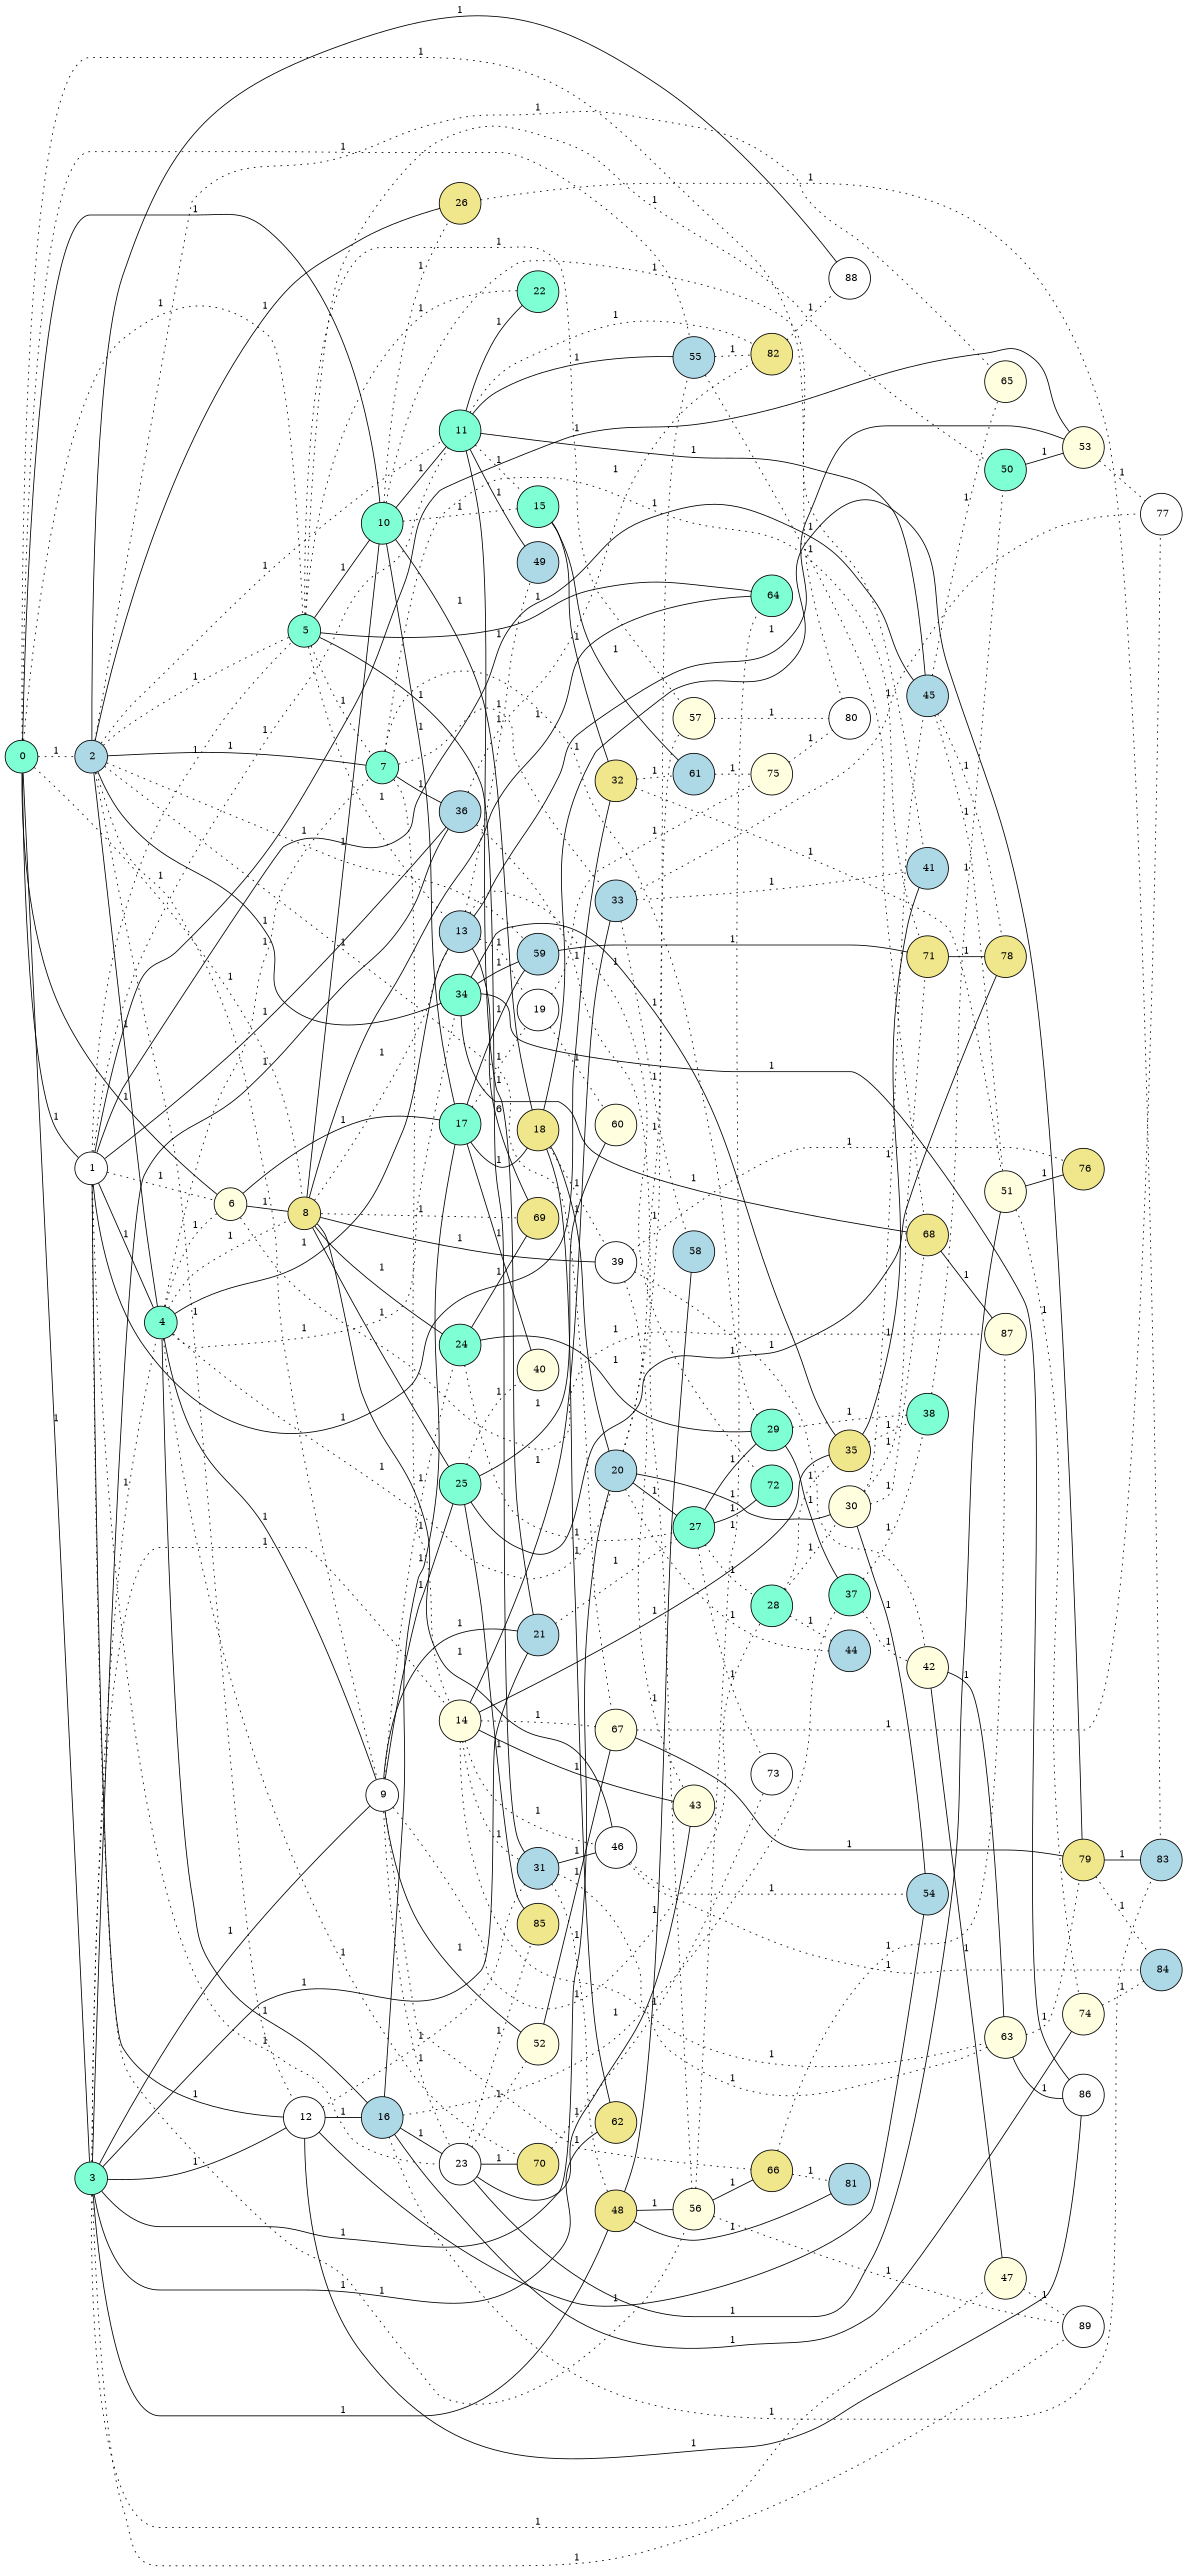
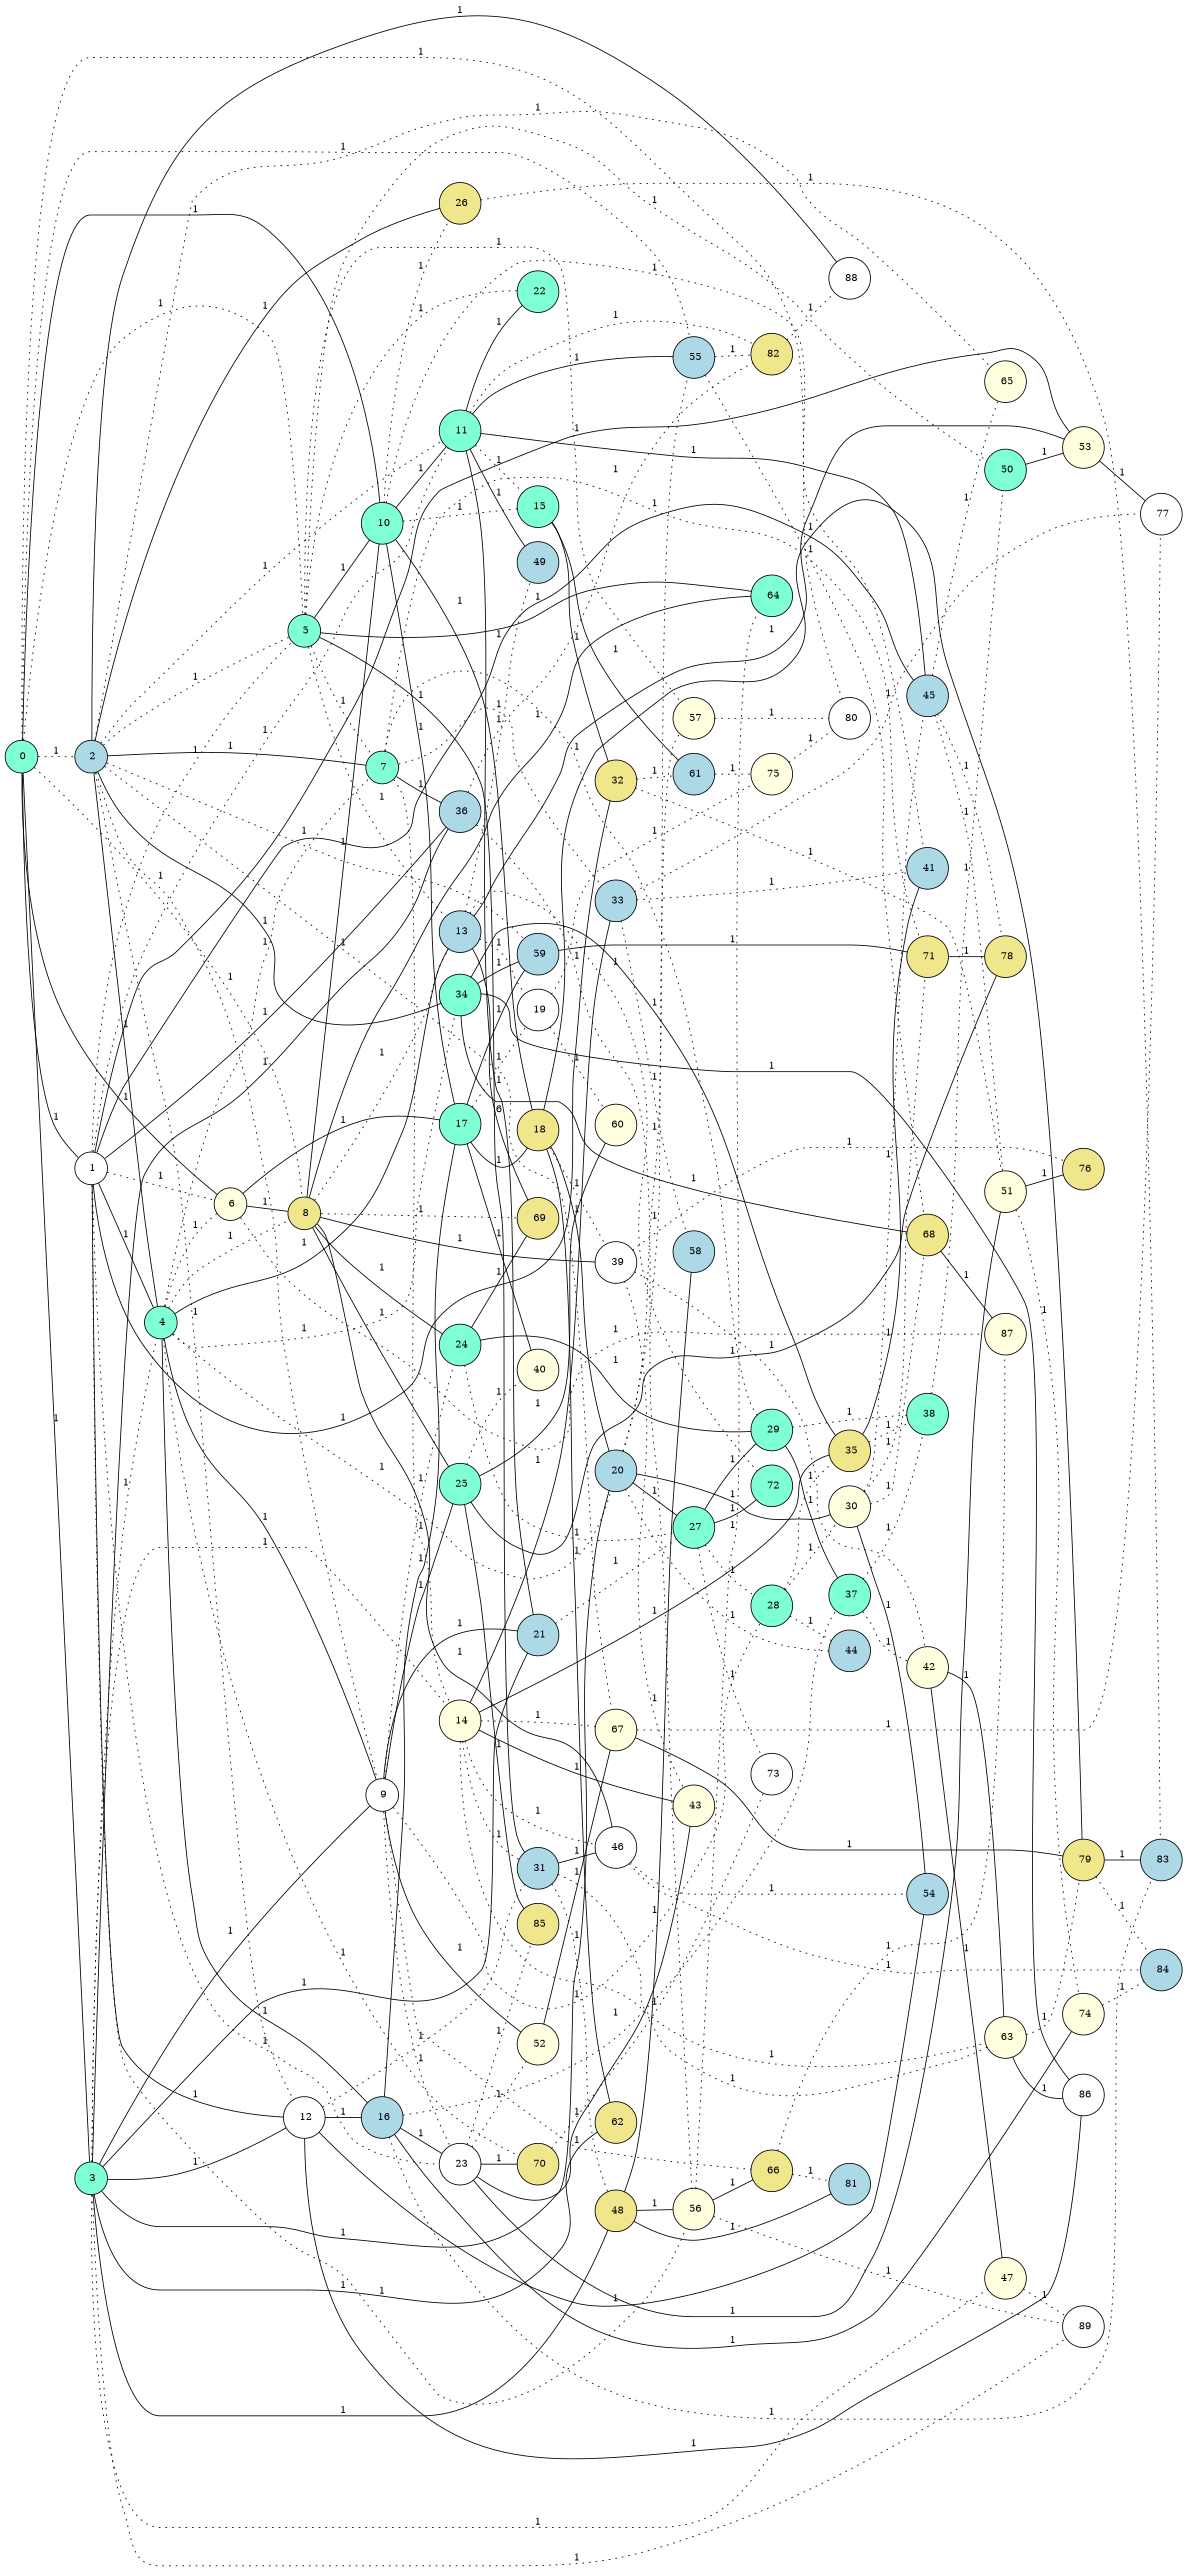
(1122, 481) -> (1122, 481)
